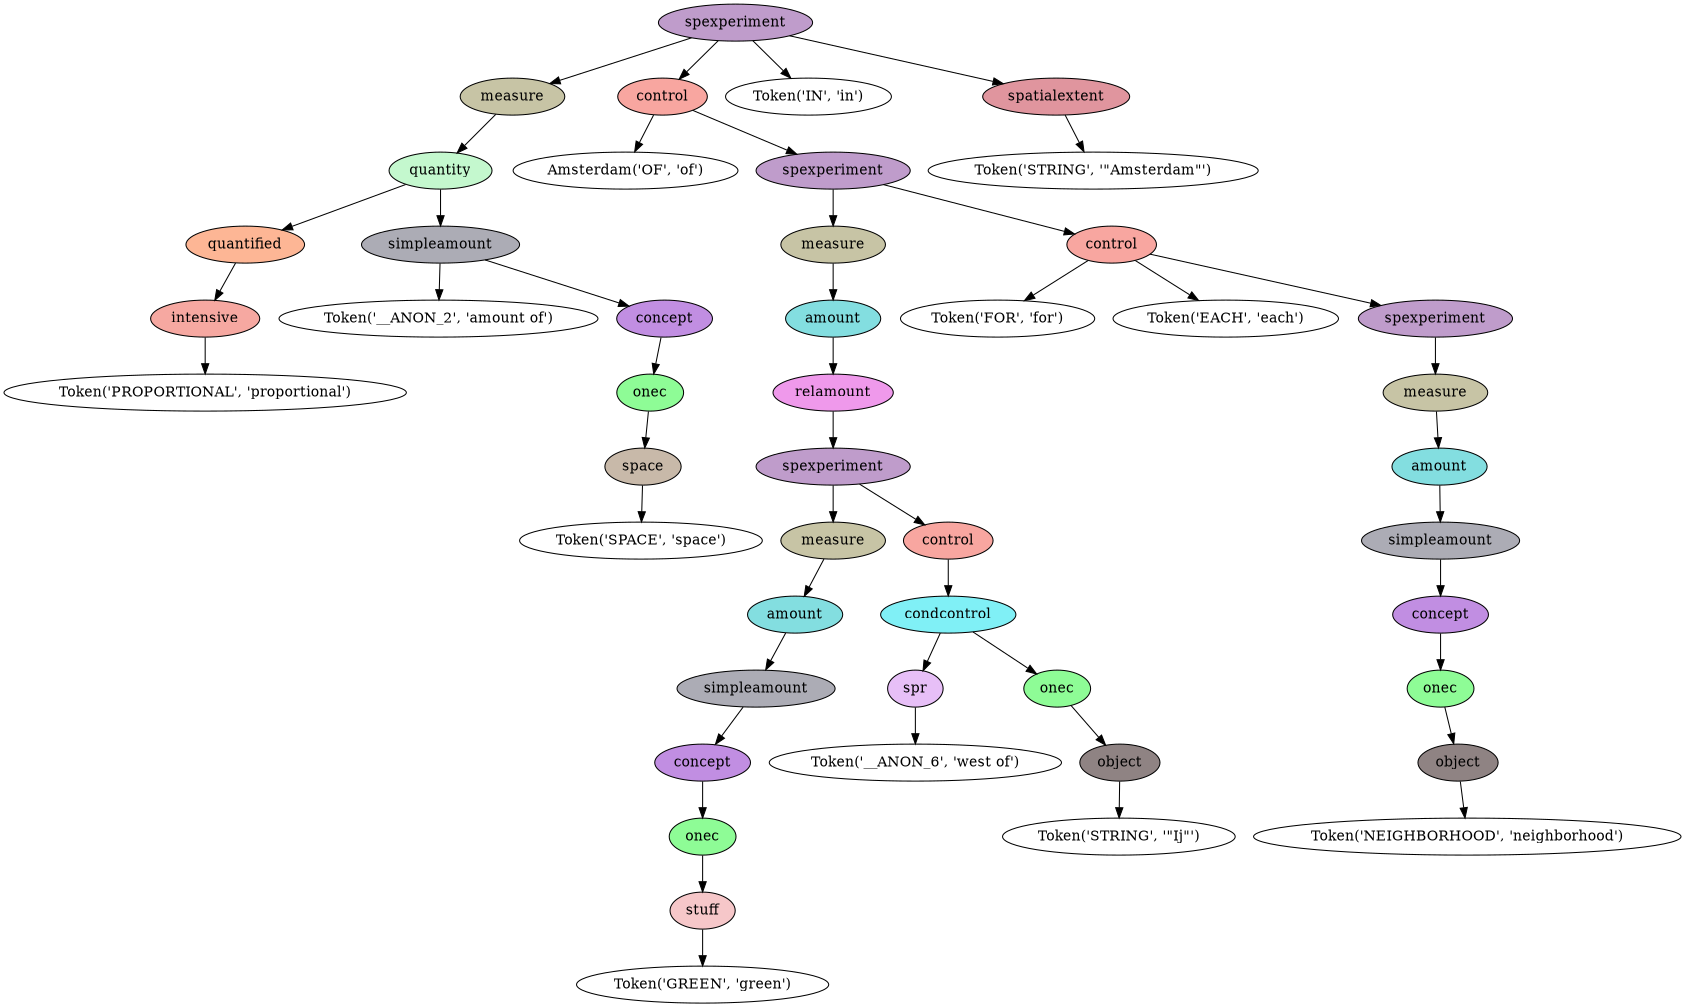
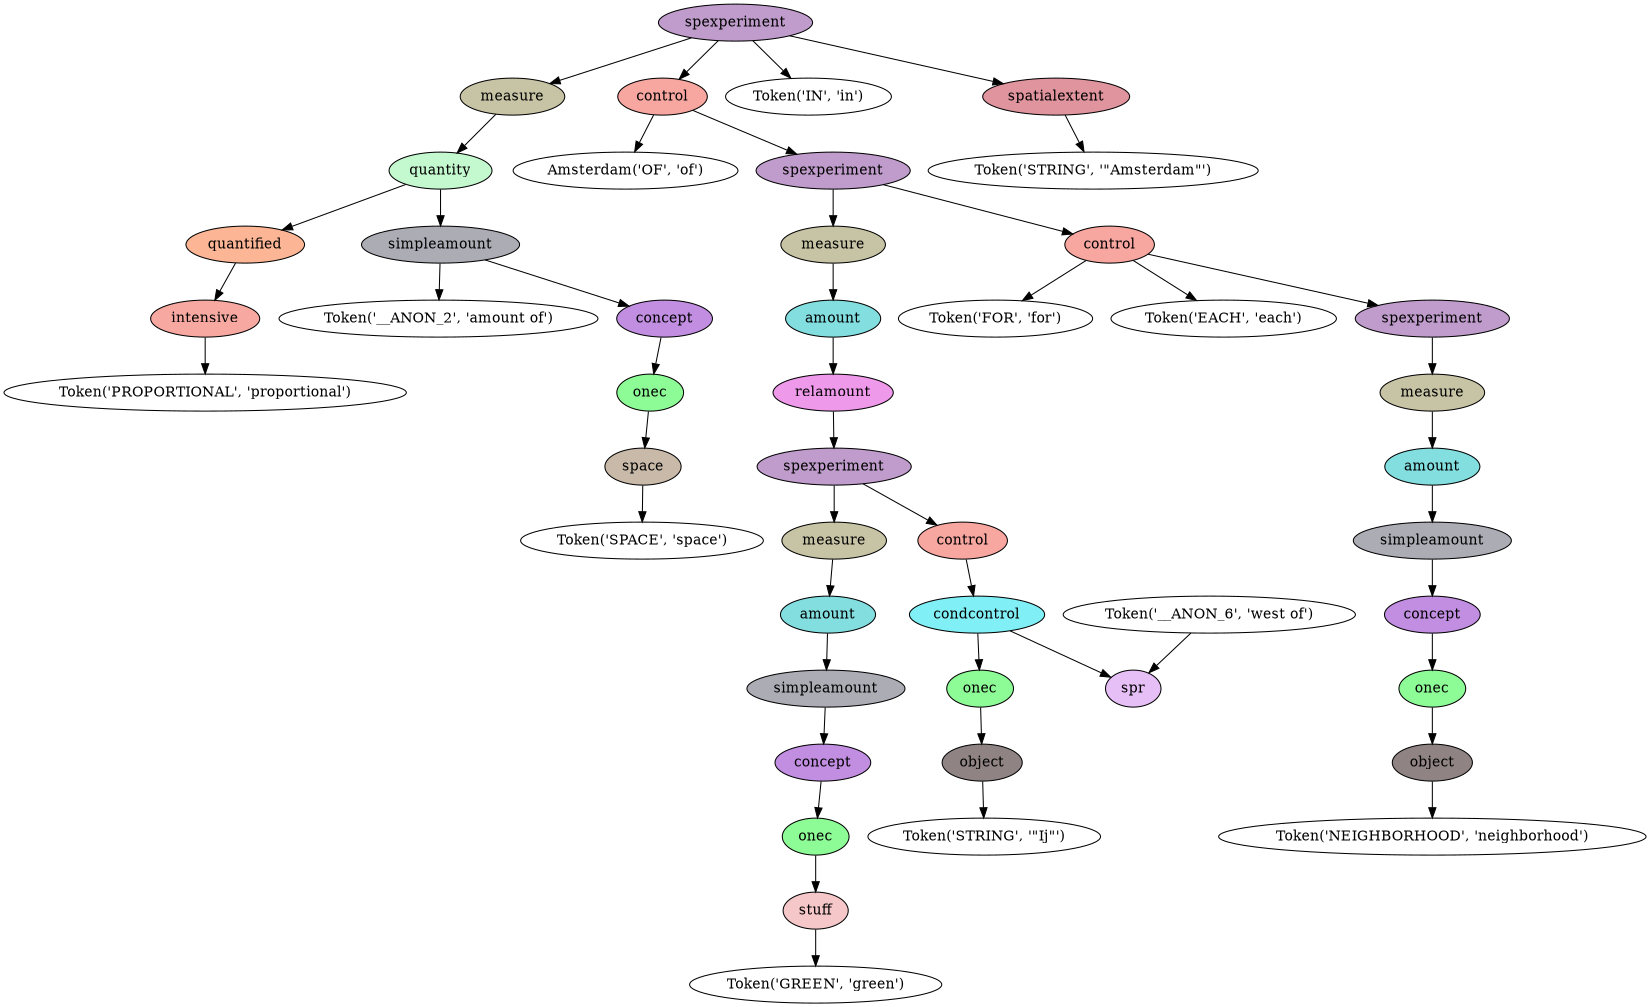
(915, 721) -> (1174, 649)
